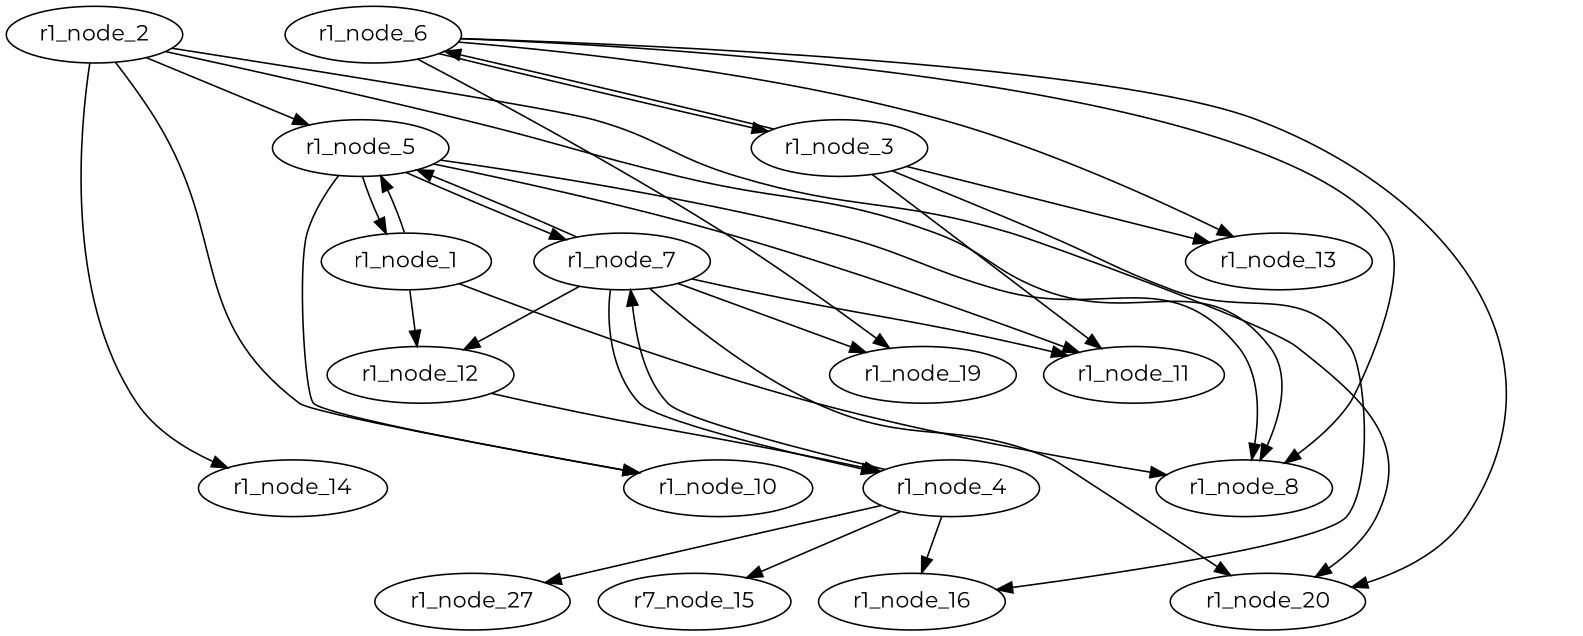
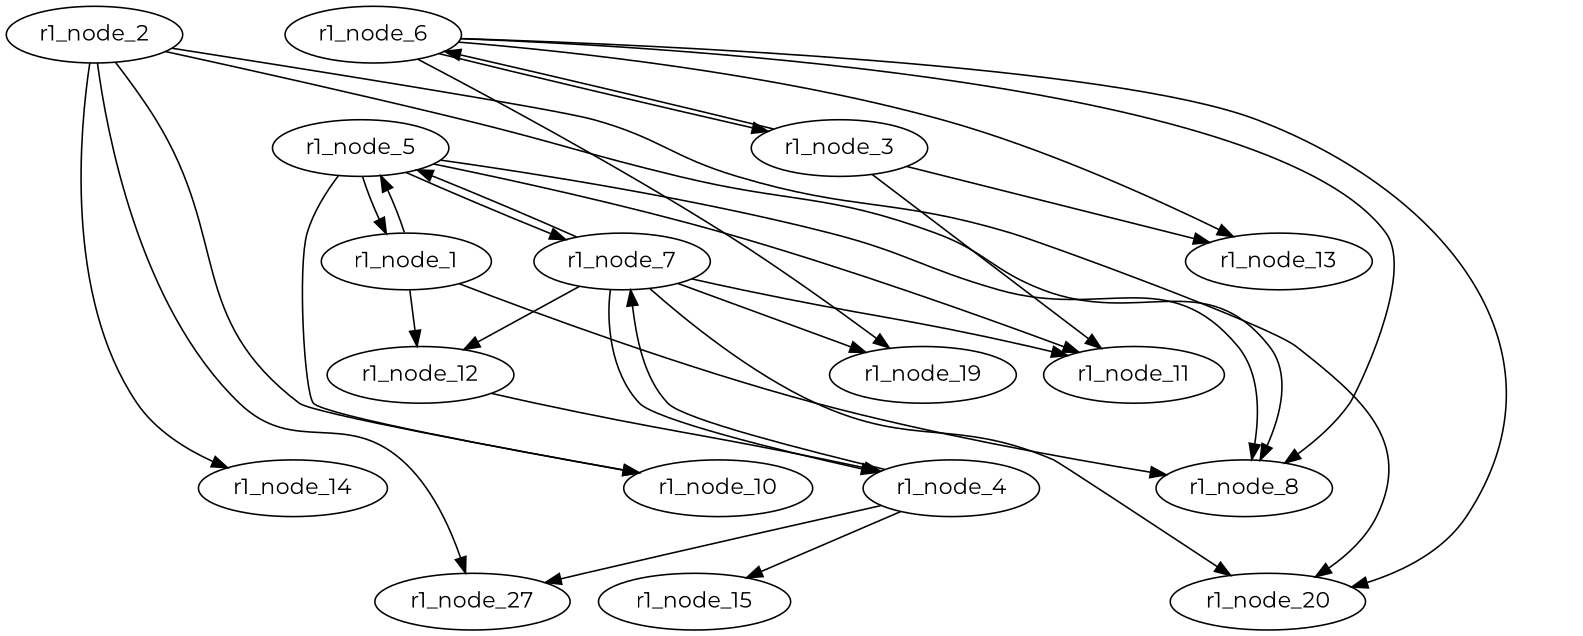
(220, 88) -> (212, 372)
(695, 602) -> (695, 602)
(912, 602) -> none
